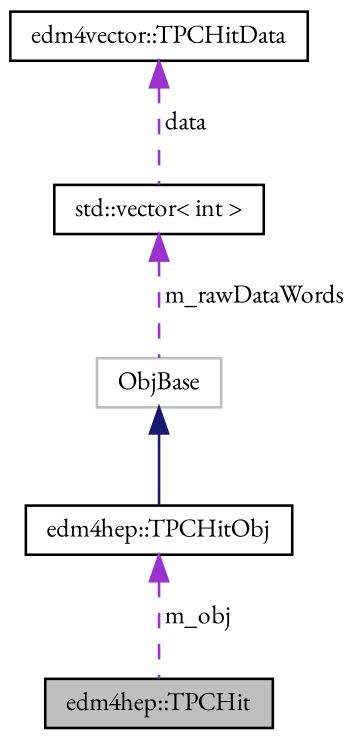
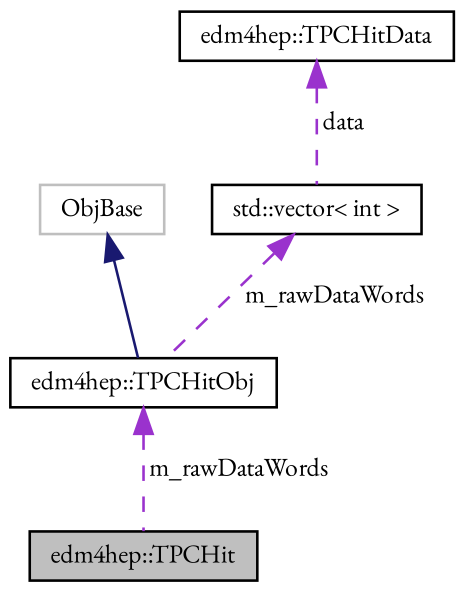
(159, 36) -> (317, 36)
(159, 309) -> (220, 306)
(195, 617) -> (237, 469)
